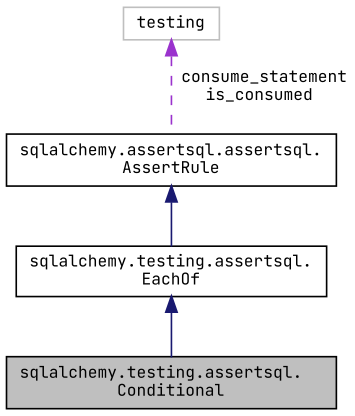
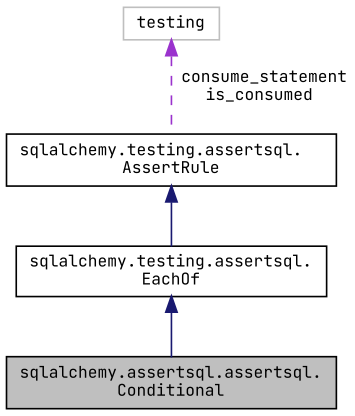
(171, 160) -> (171, 160)
(171, 383) -> (171, 383)
